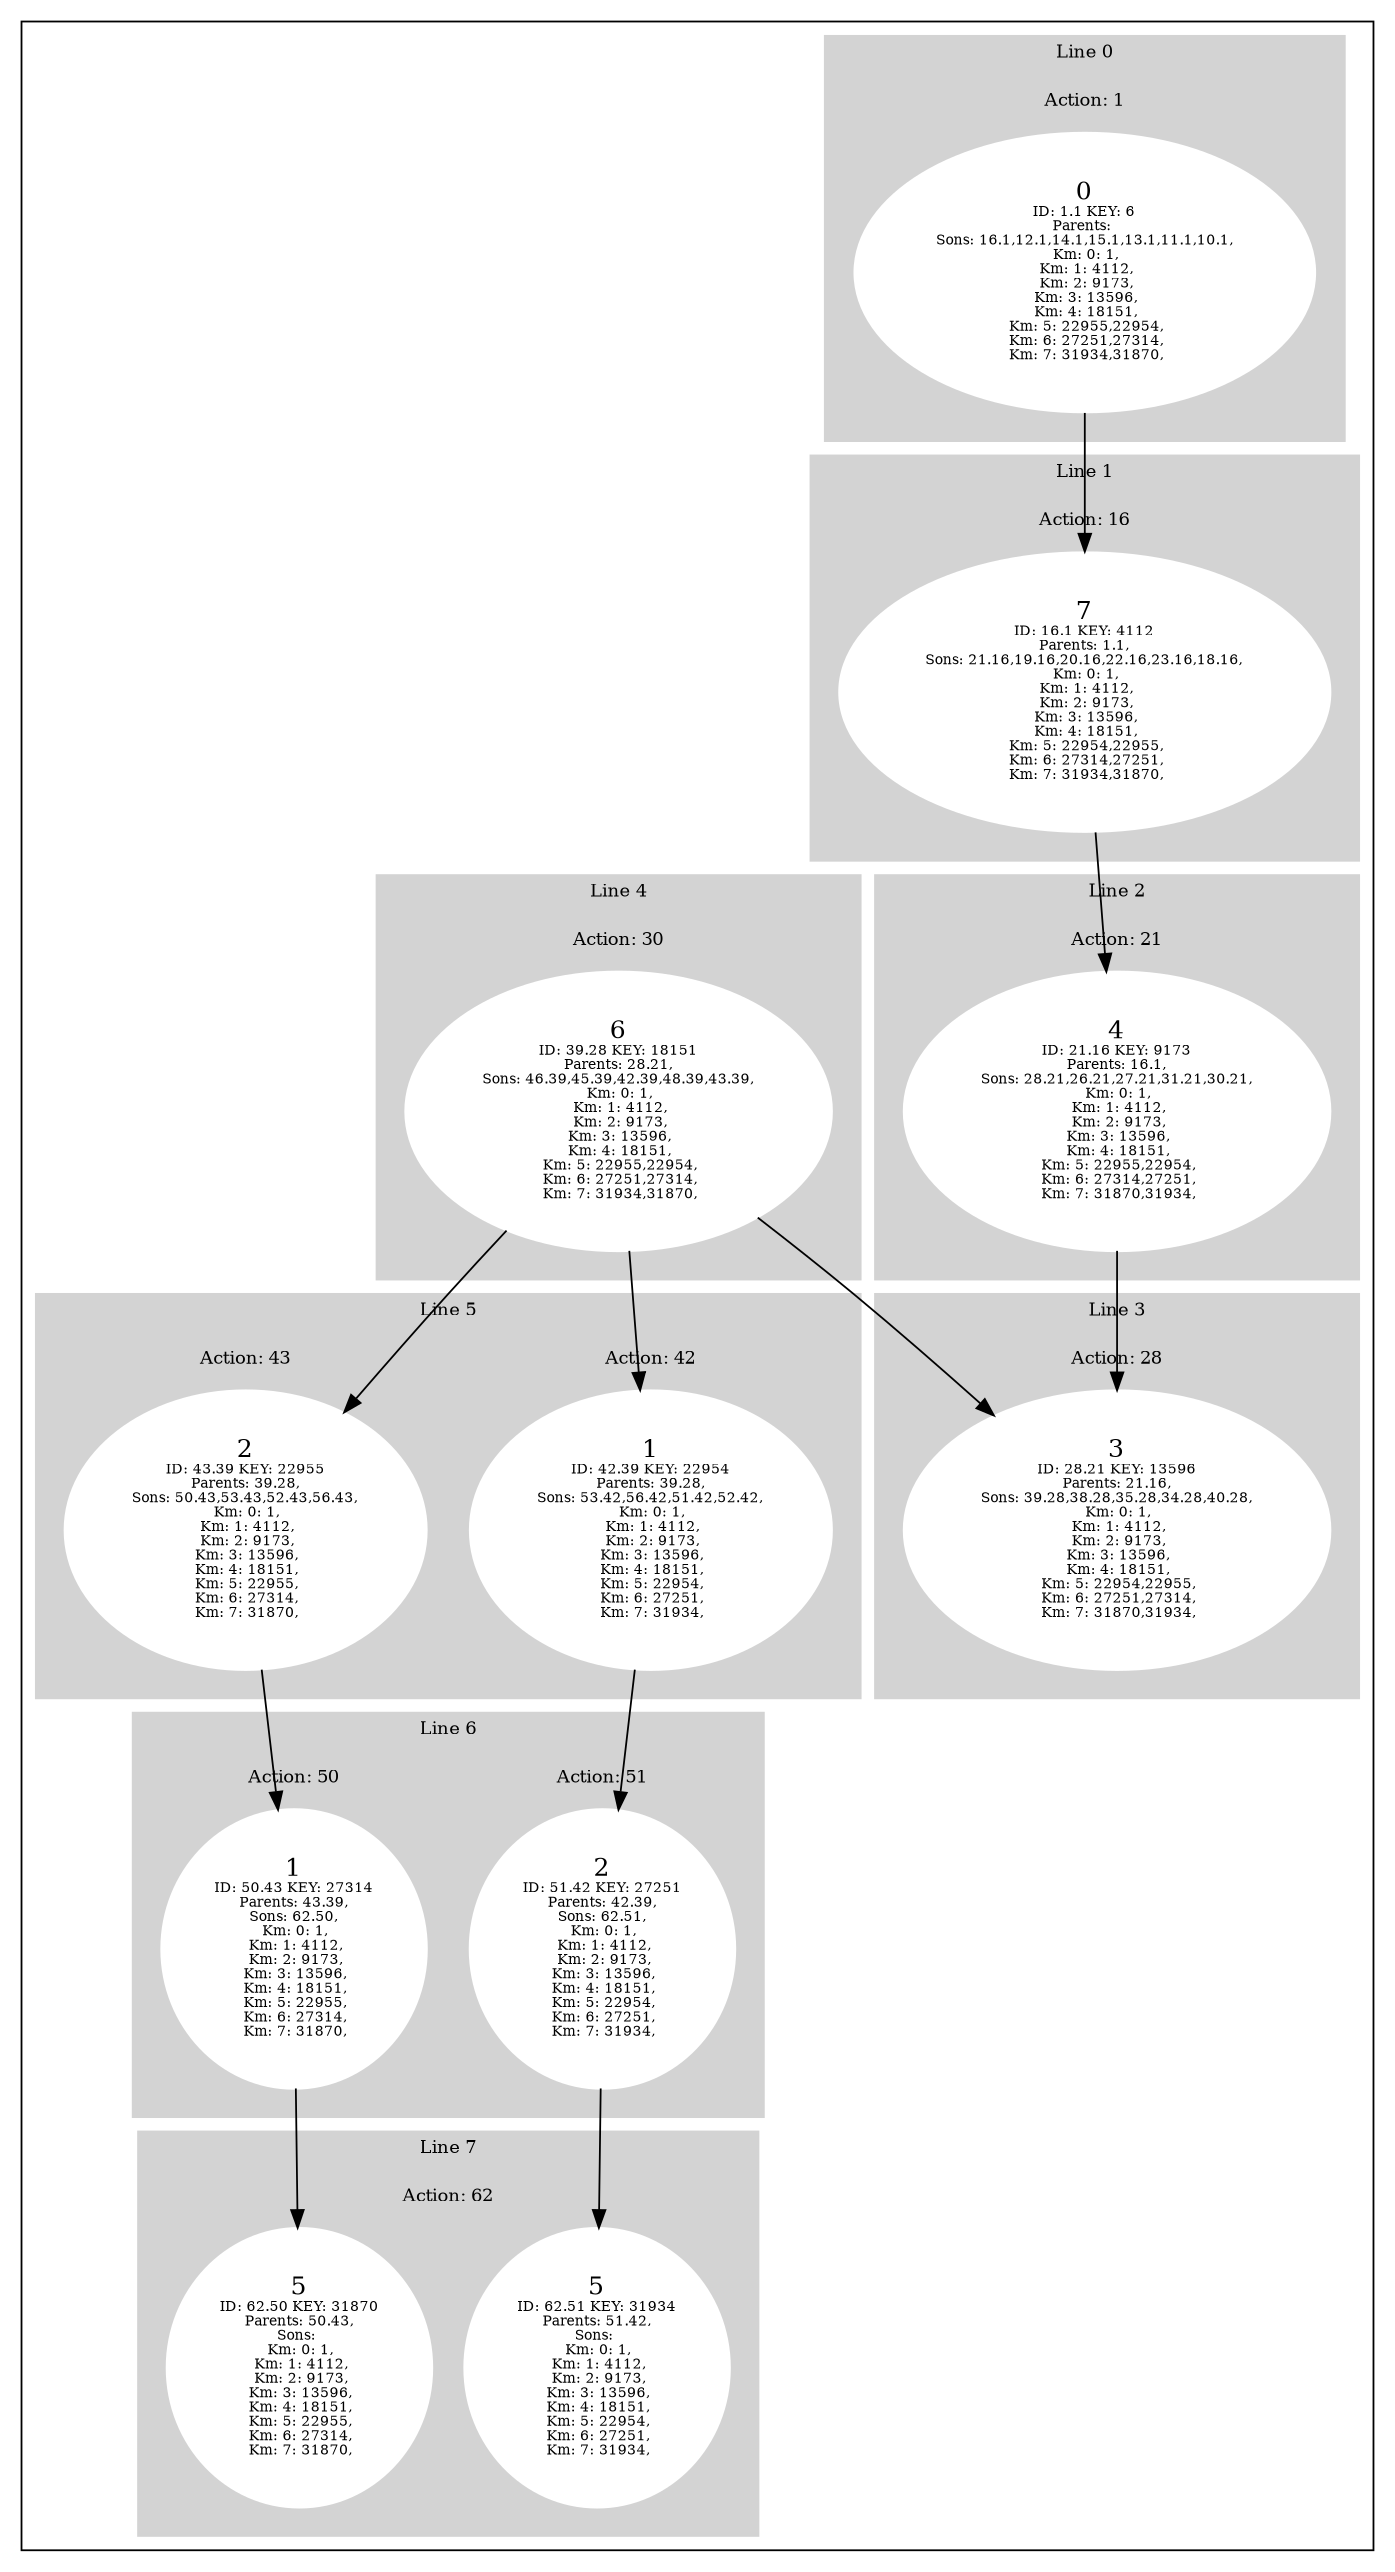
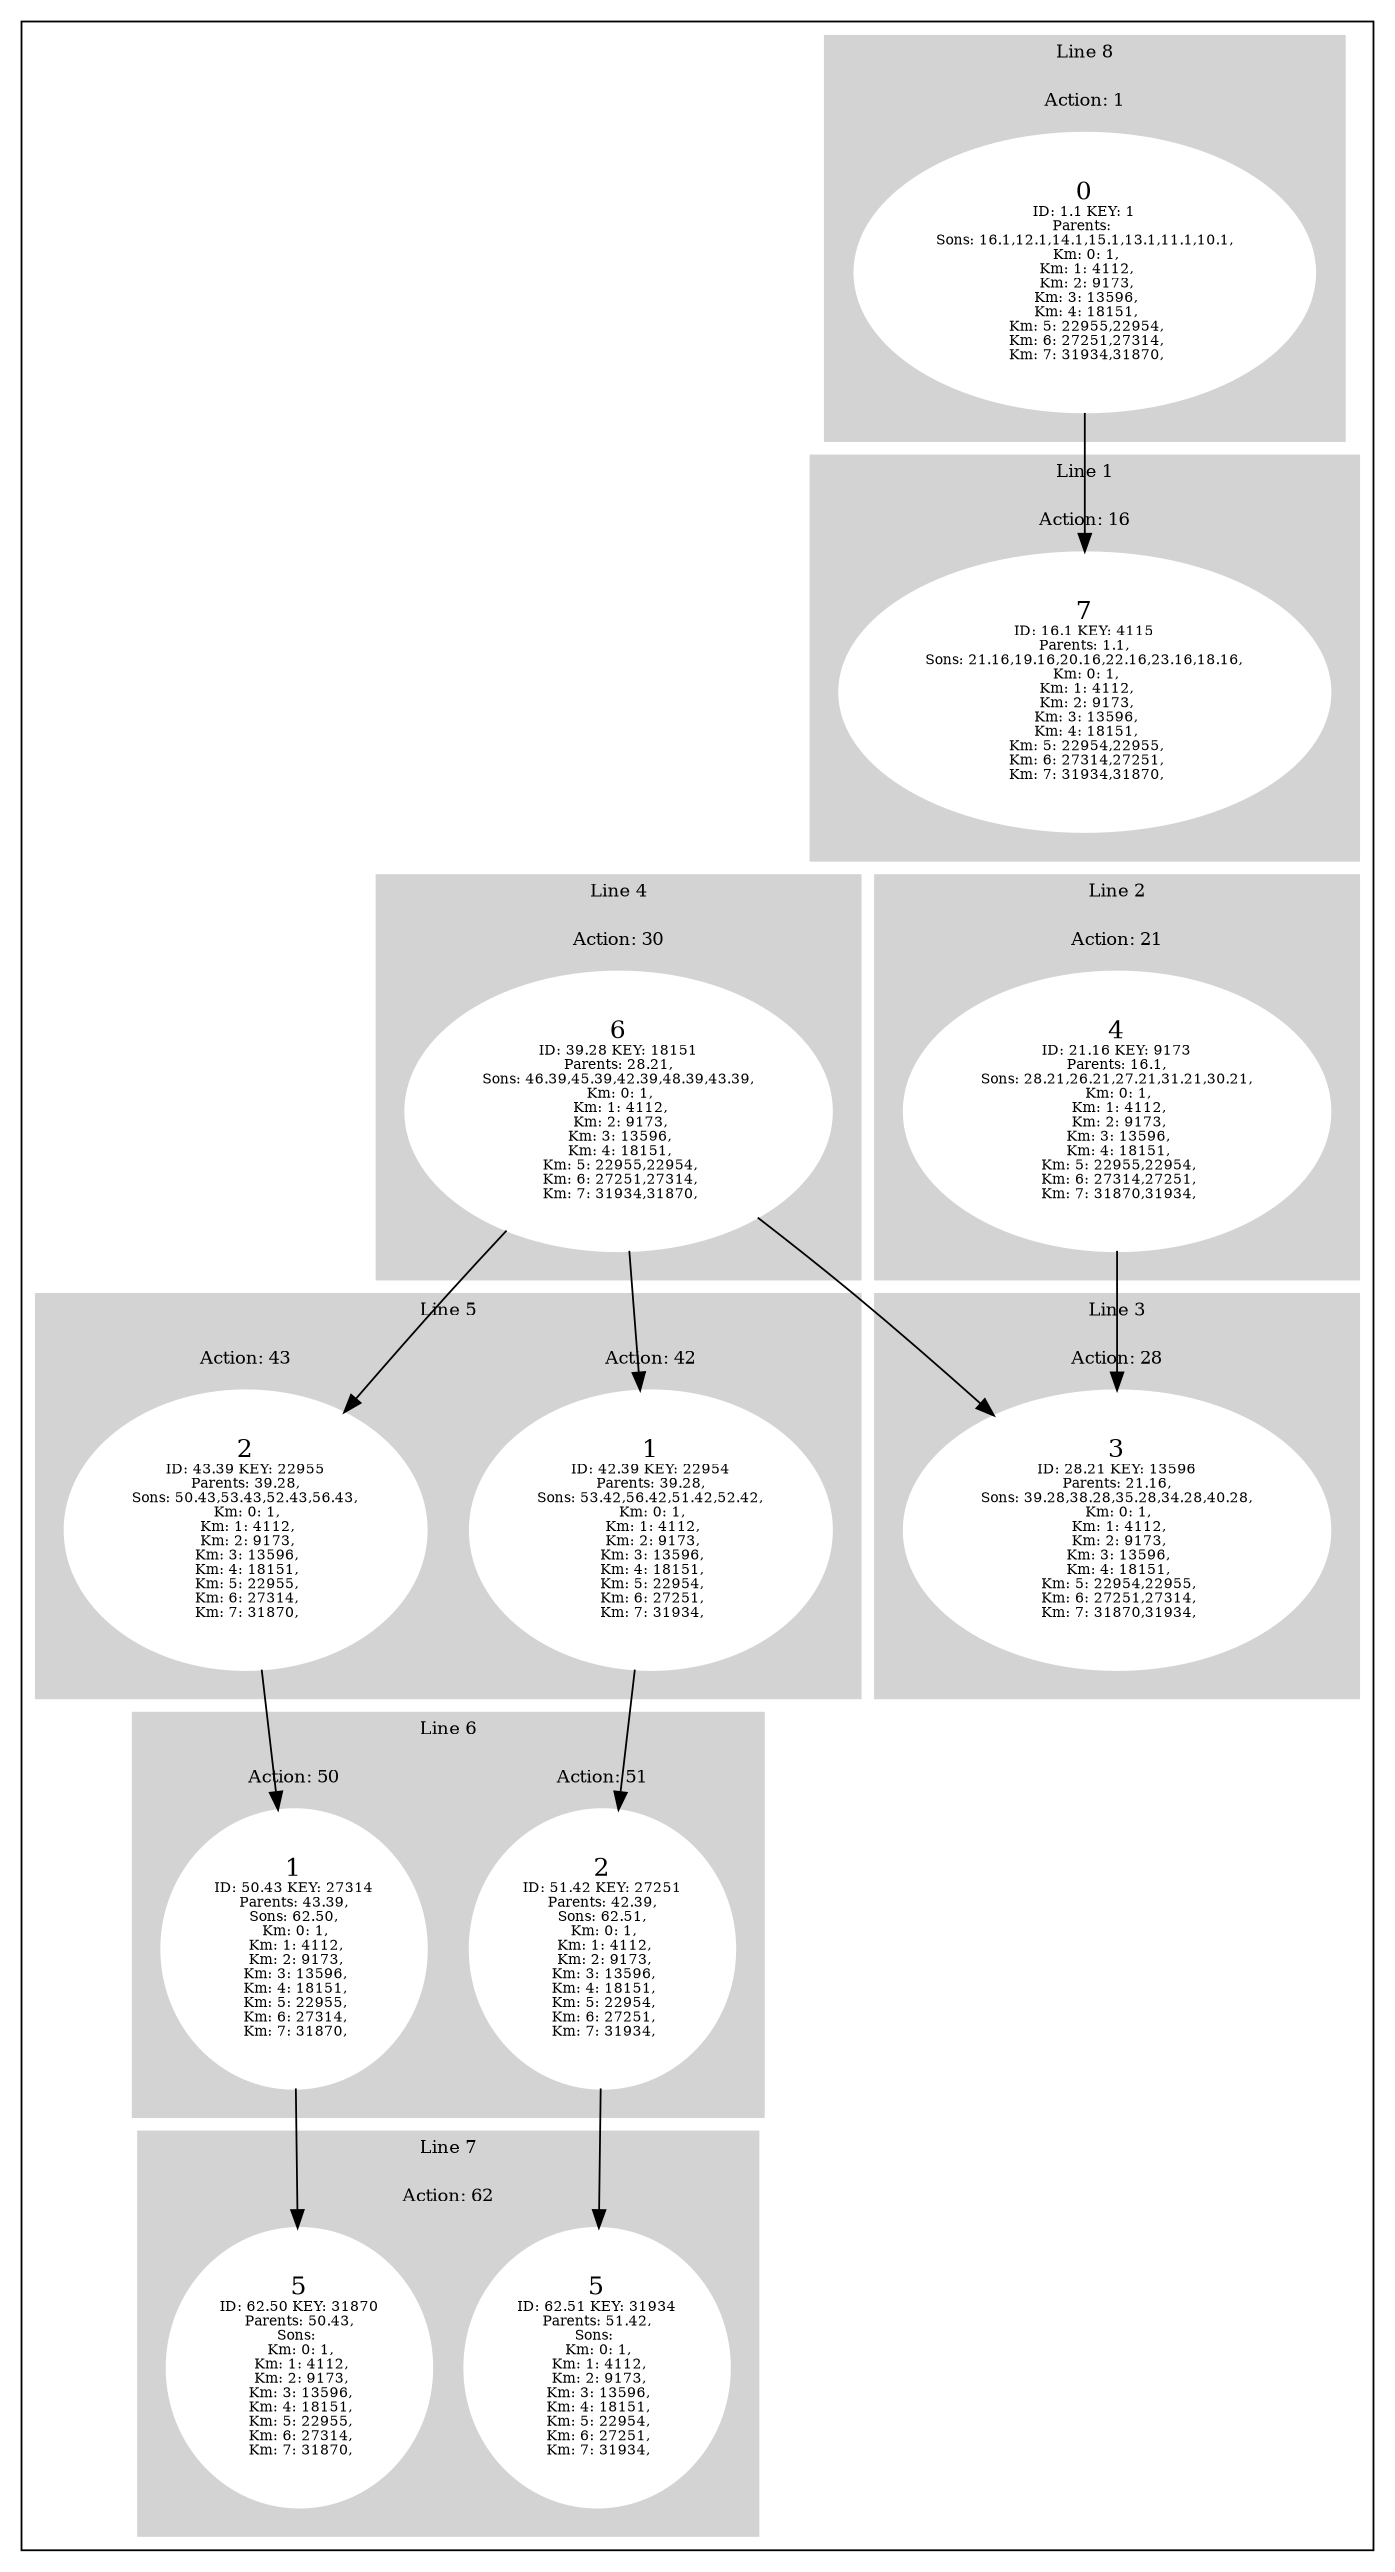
(1085, 53) -> (1085, 53)
(1085, 212) -> (1085, 212)
(1085, 631) -> (1085, 631)
(1100, 893) -> none
